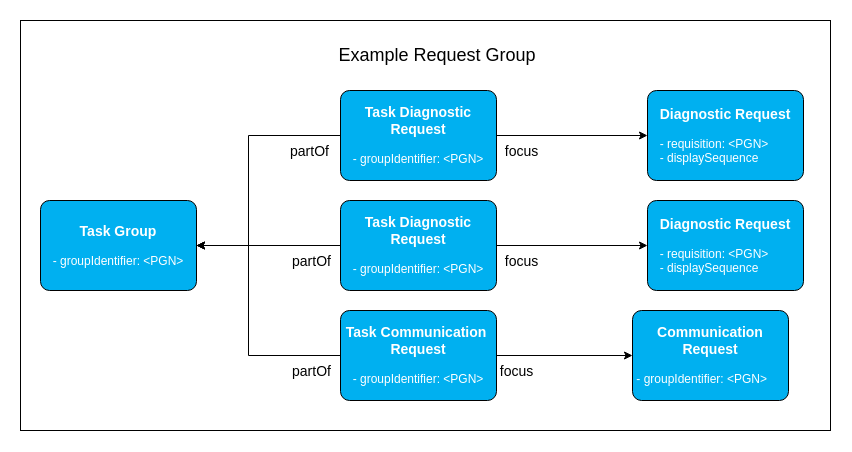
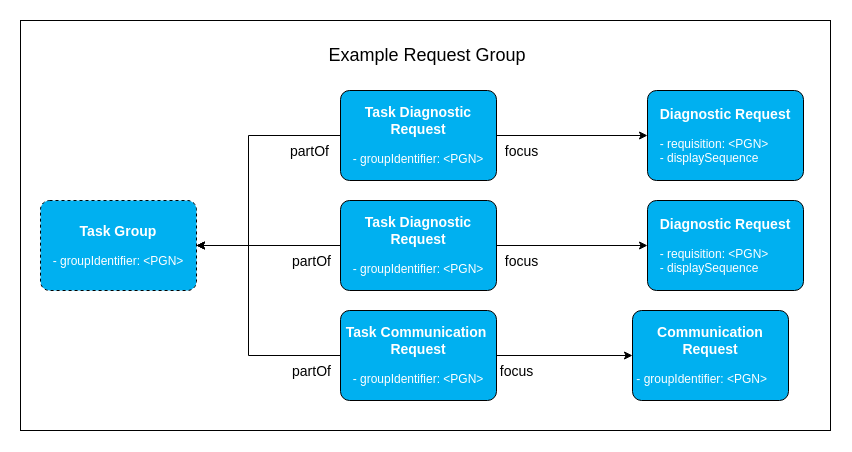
(438, 56) -> (428, 56)
(119, 246) -> (119, 246)
